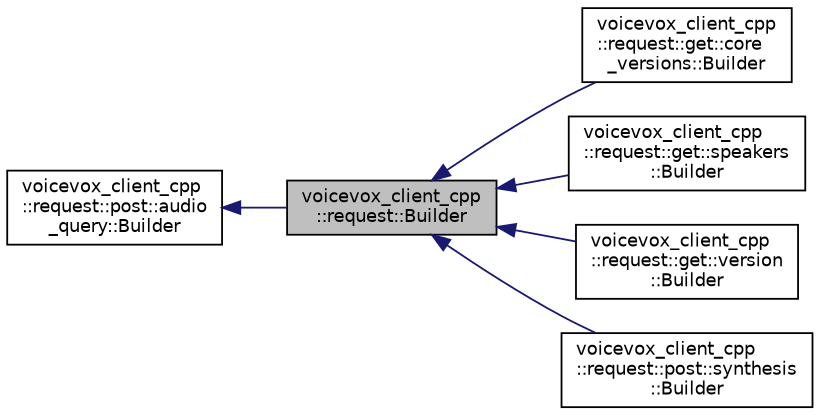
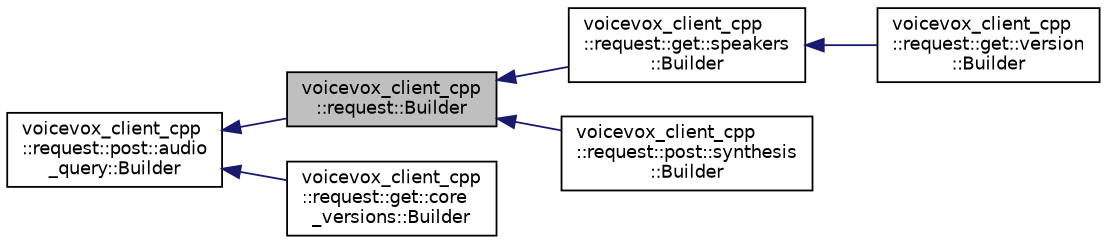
(520, 123) -> (263, 176)
(545, 236) -> (851, 45)
